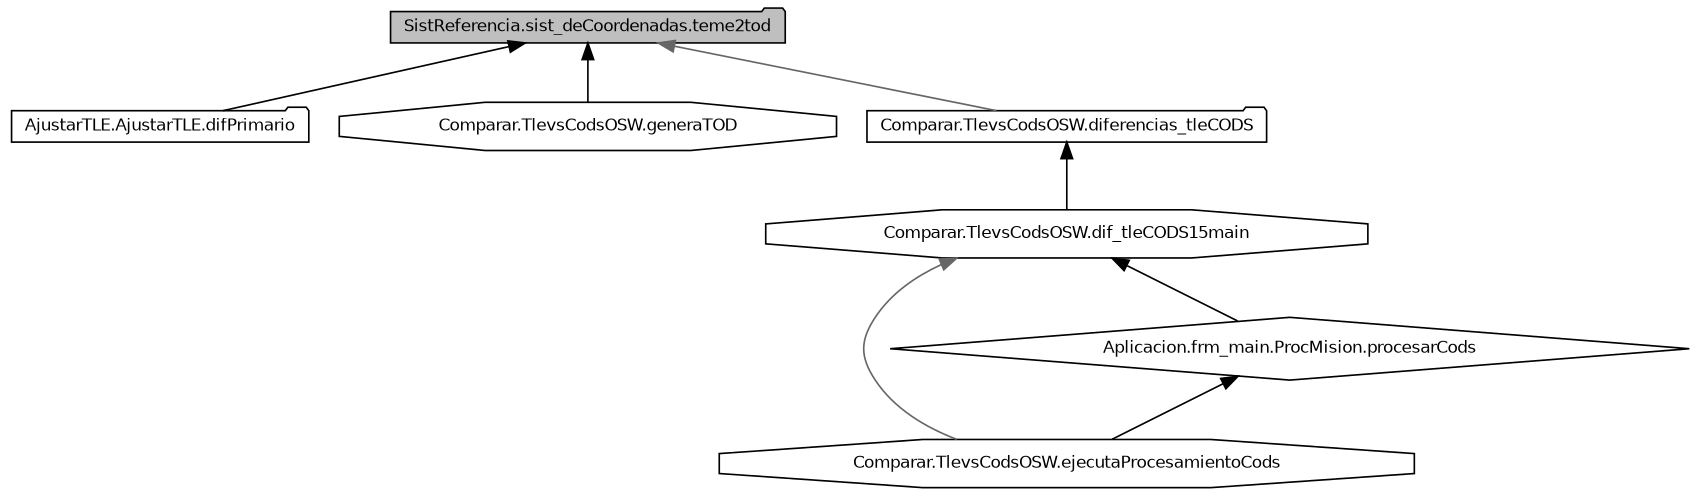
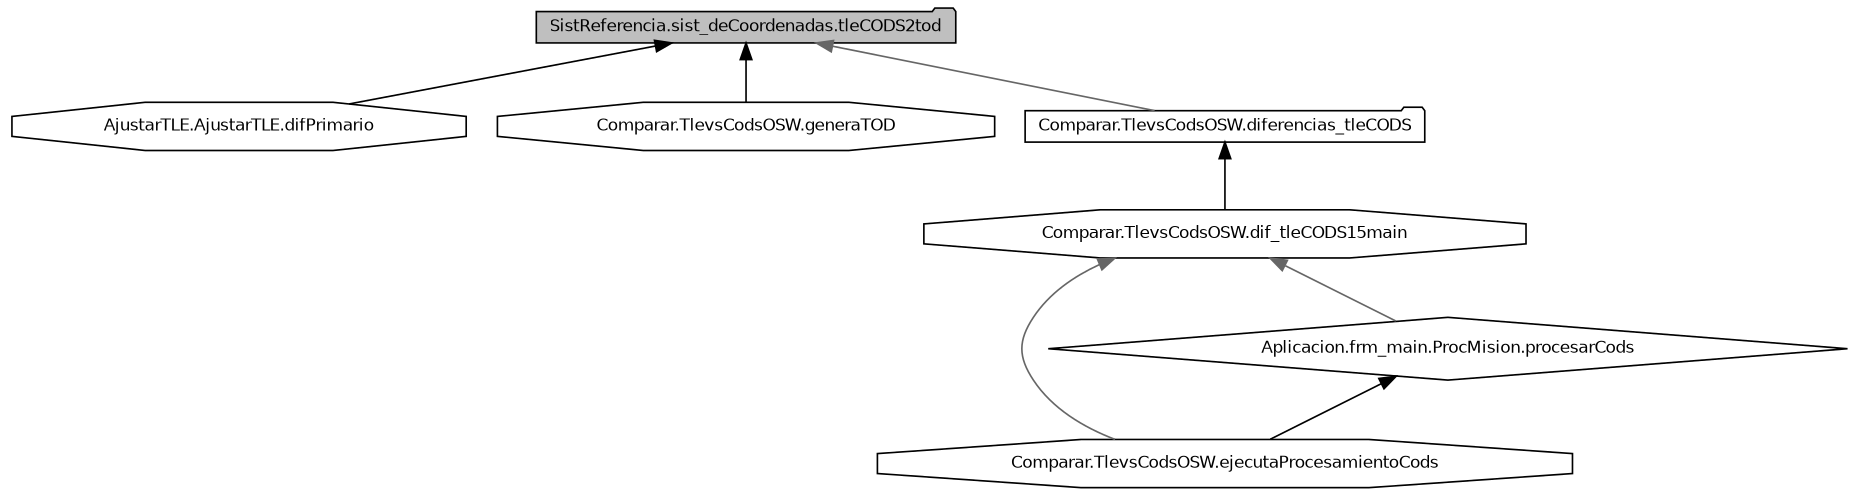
(588, 27) -> (746, 27)
(160, 126) -> (239, 126)
(1182, 293) -> (1341, 293)
